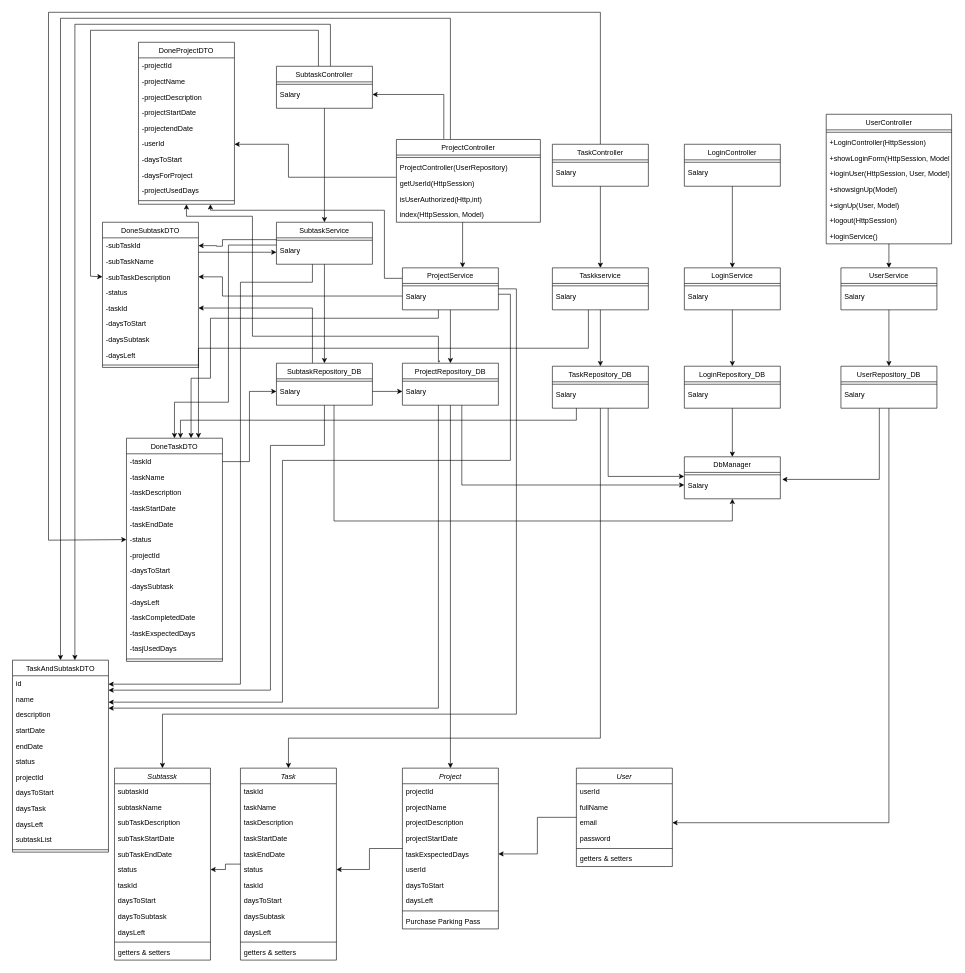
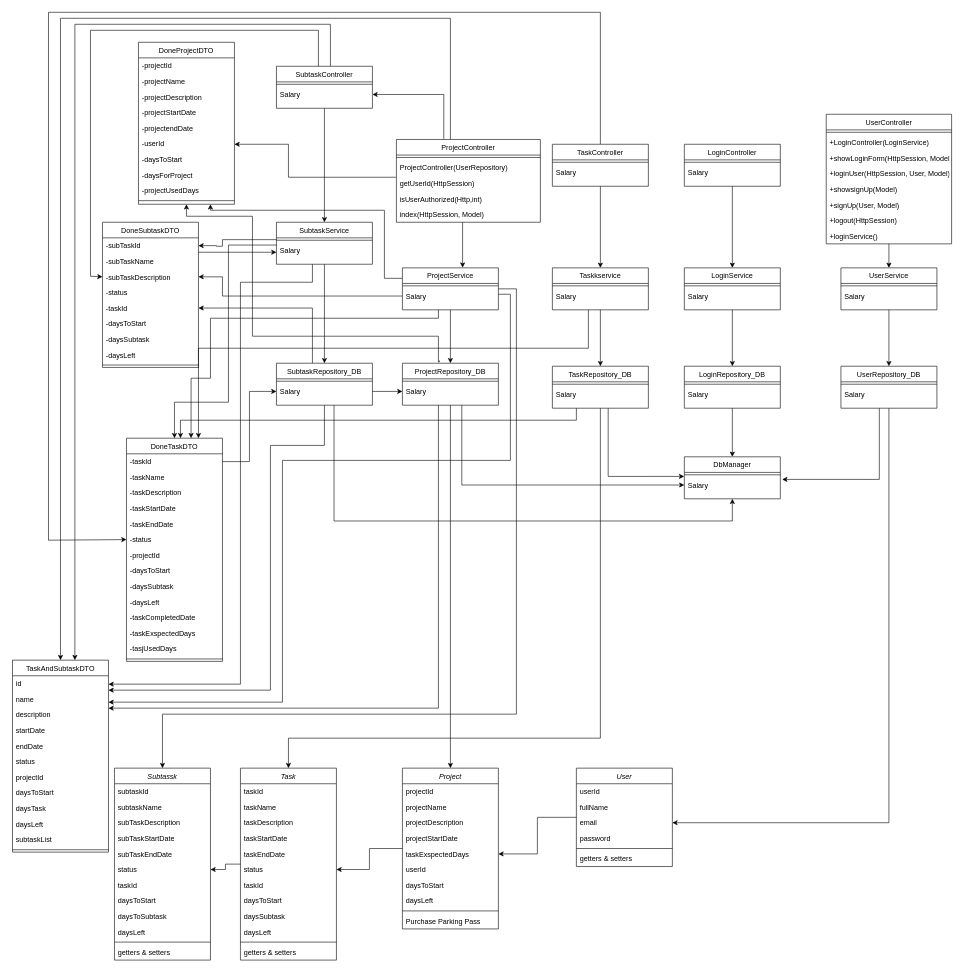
(884, 143) -> (885, 143)
